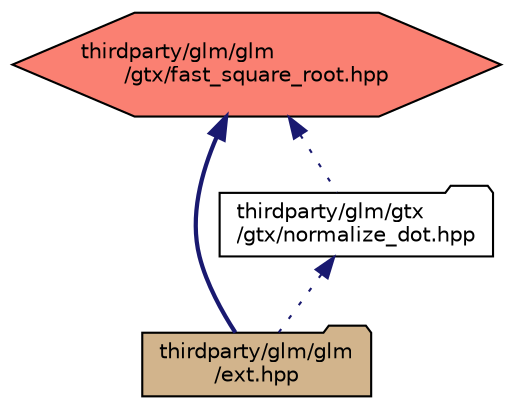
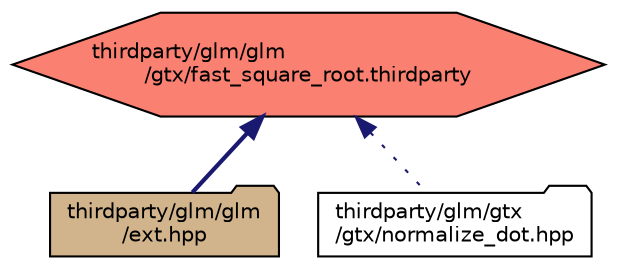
(257, 65) -> (309, 65)
(300, 303) -> none
